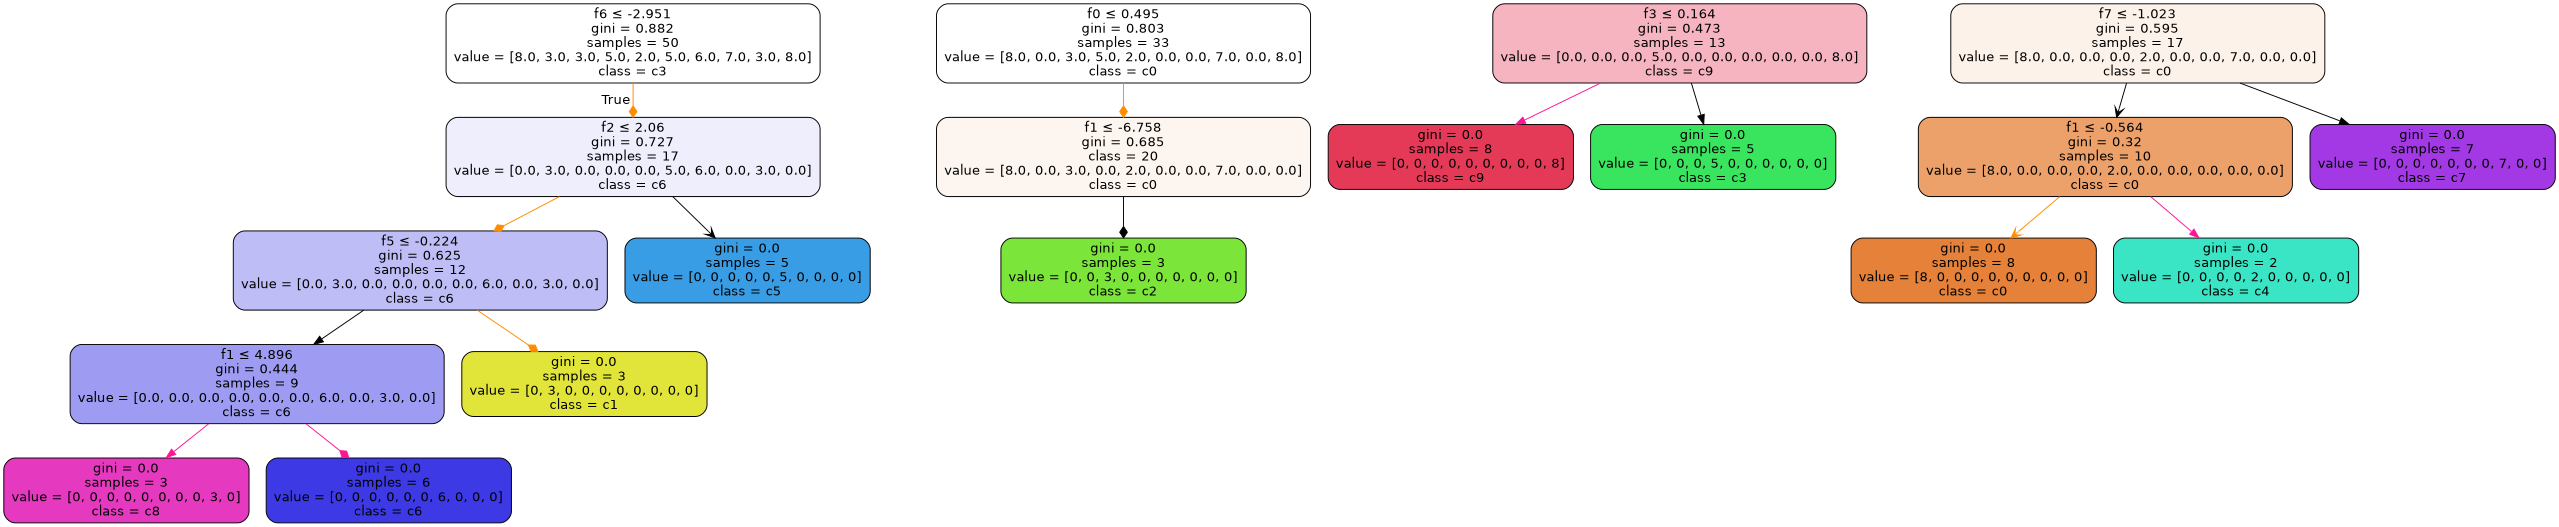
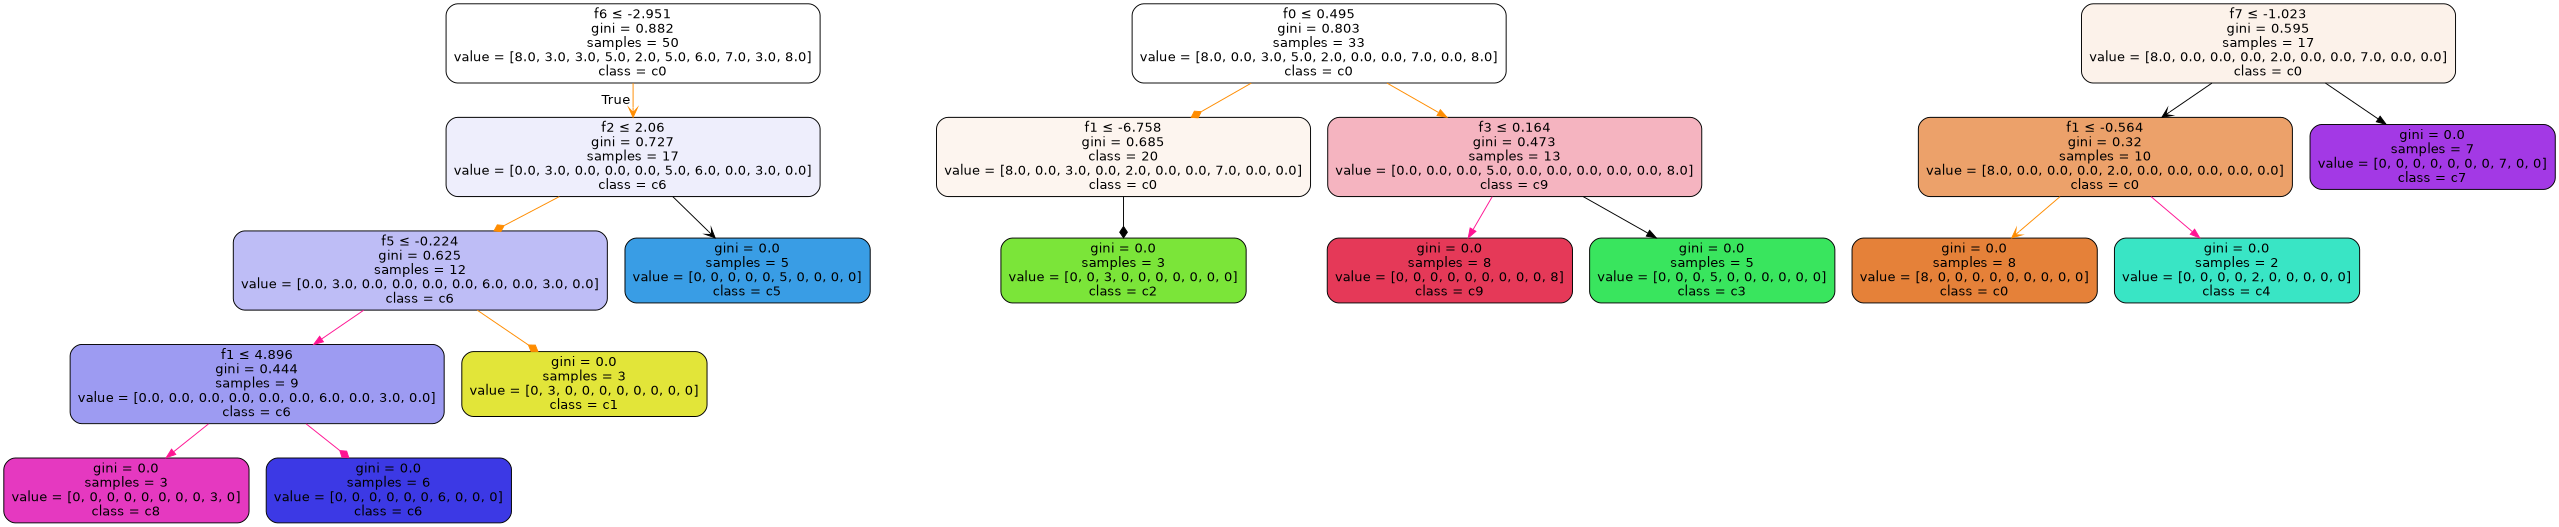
(633, 72) -> (633, 72)
(633, 94) -> (633, 95)
none -> (1413, 98)
(343, 325) -> (343, 325)
